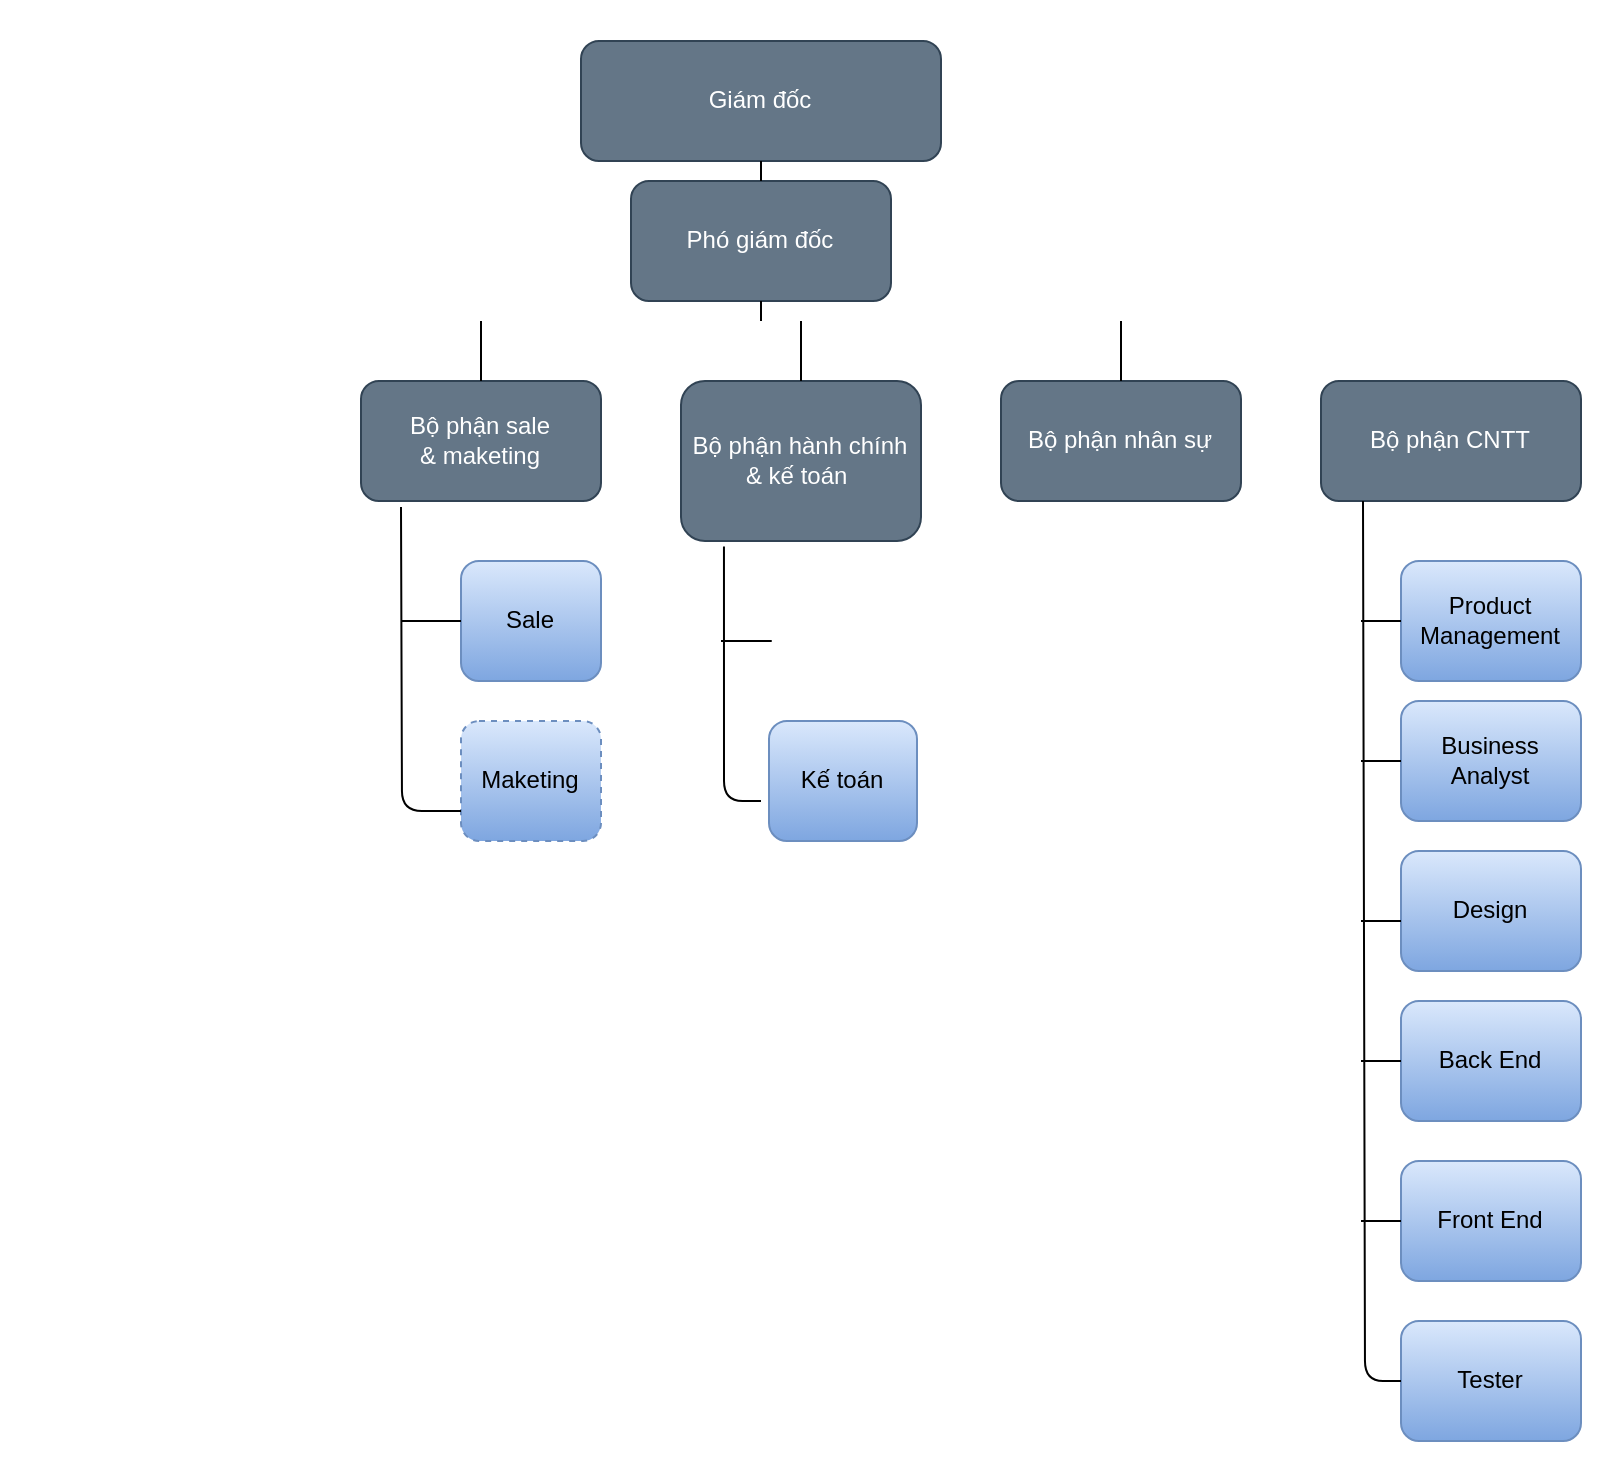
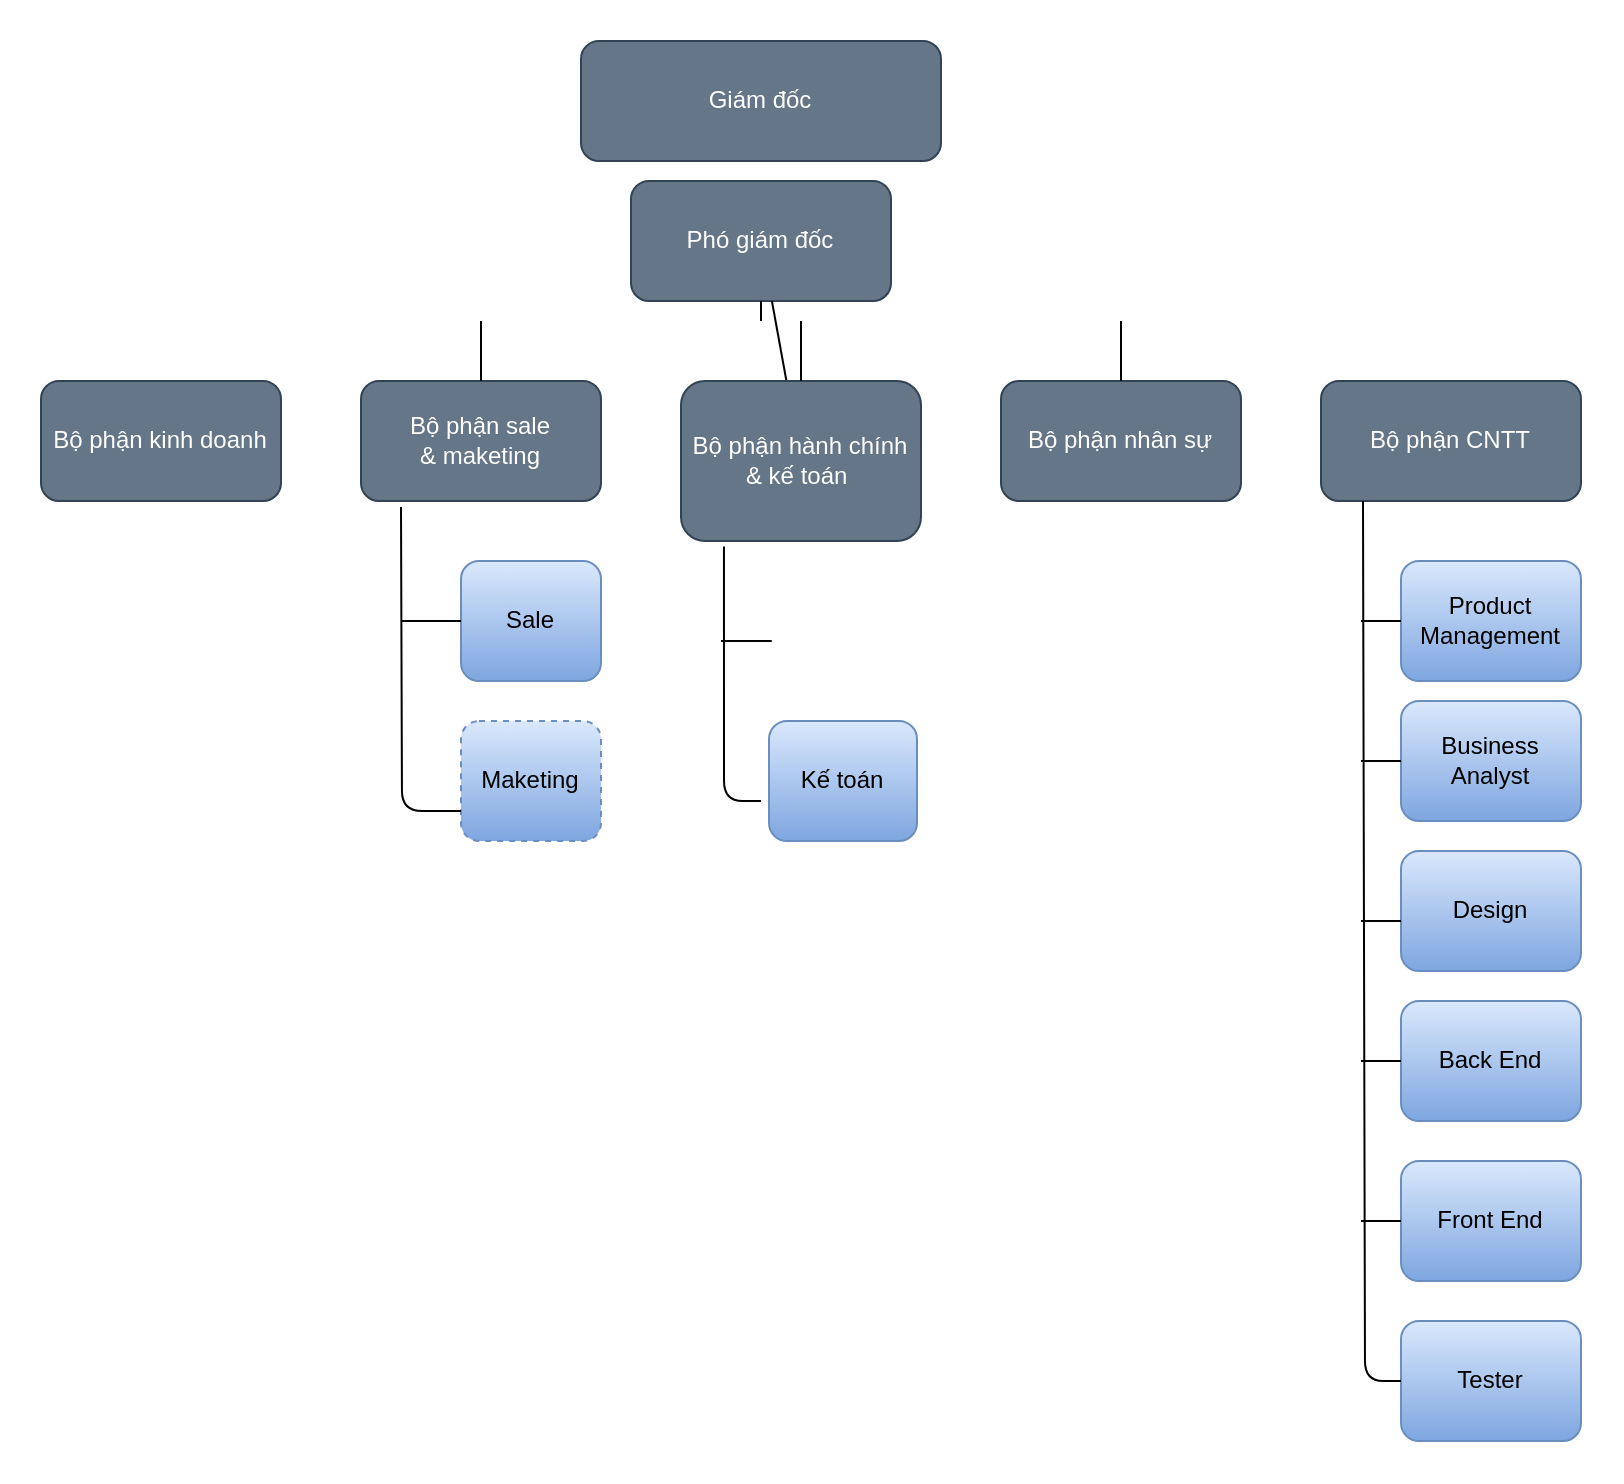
(761, 171) -> (779, 341)
none -> (161, 441)
